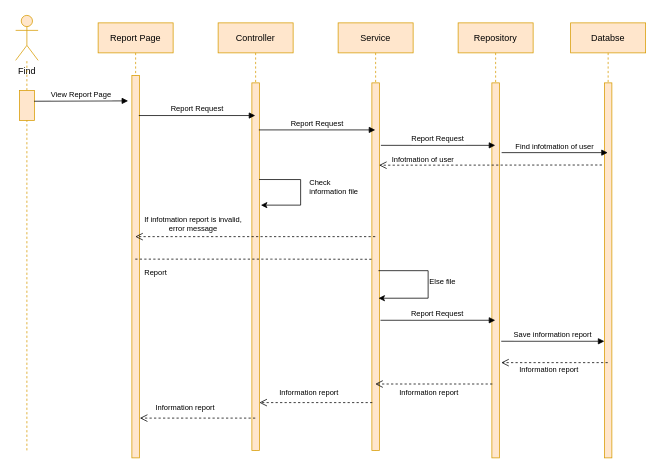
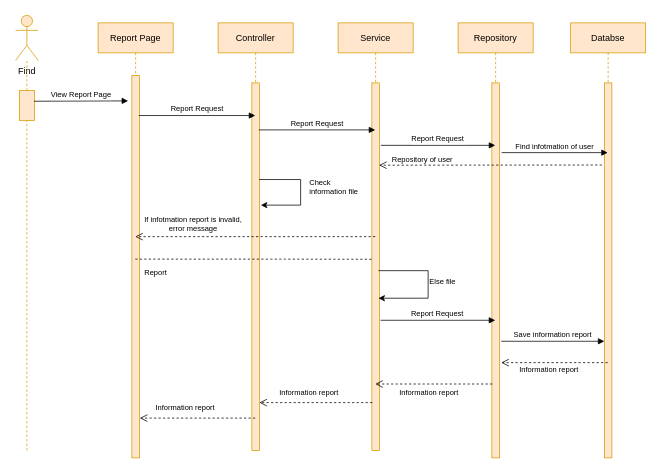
(429, 160) -> (427, 160)
